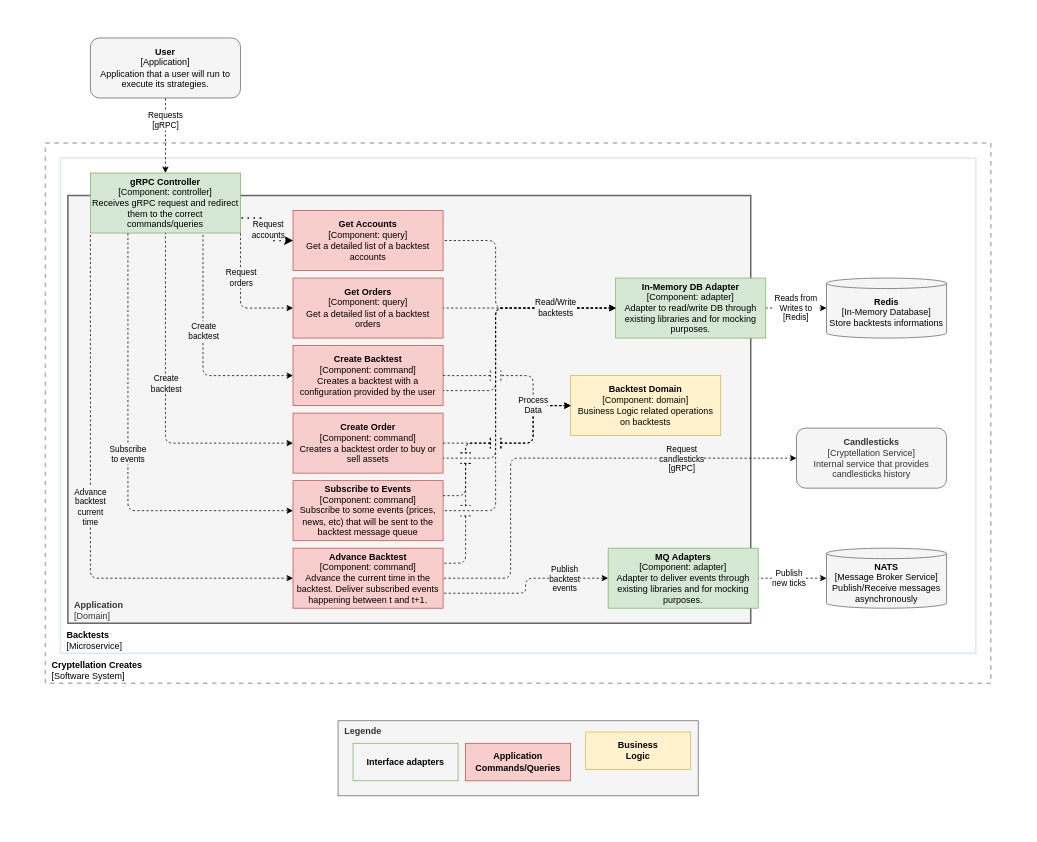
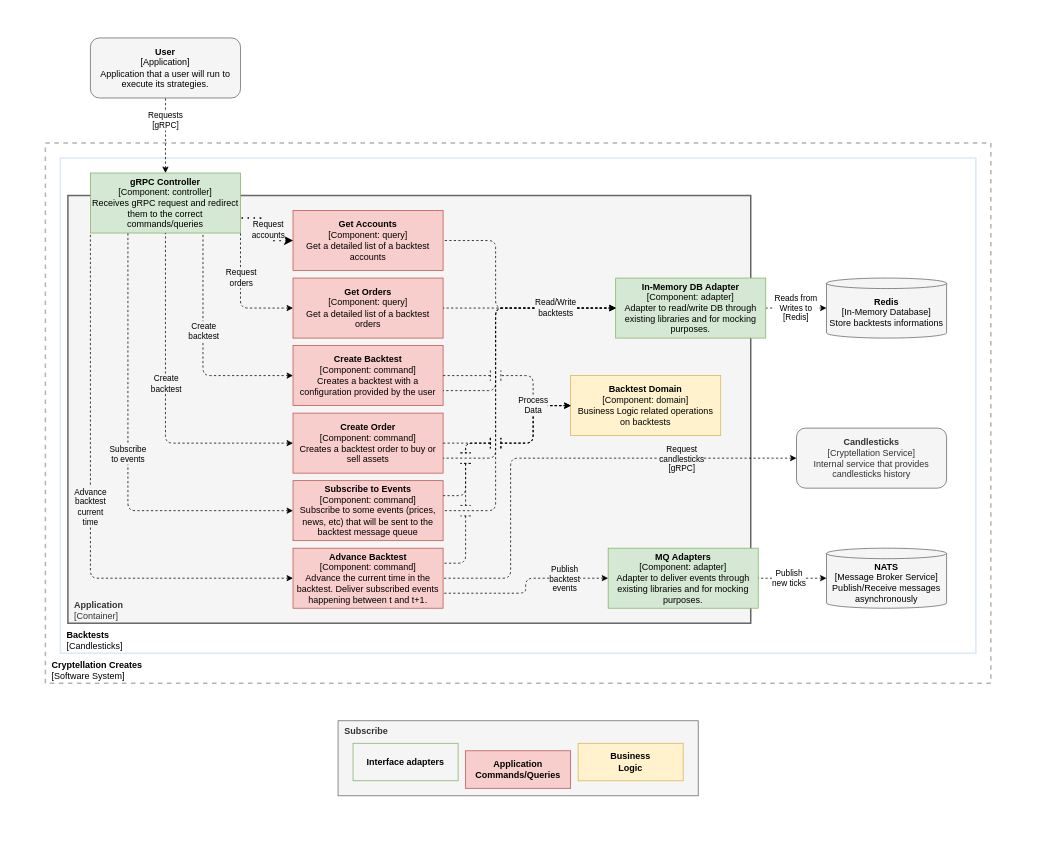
(94, 610) -> (96, 610)
(95, 640) -> (95, 640)
(357, 731) -> (361, 731)
(638, 750) -> (630, 762)
(518, 762) -> (518, 769)
